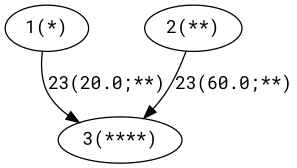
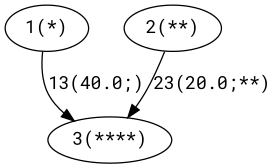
(107, 84) -> (96, 84)
(234, 84) -> (212, 84)
